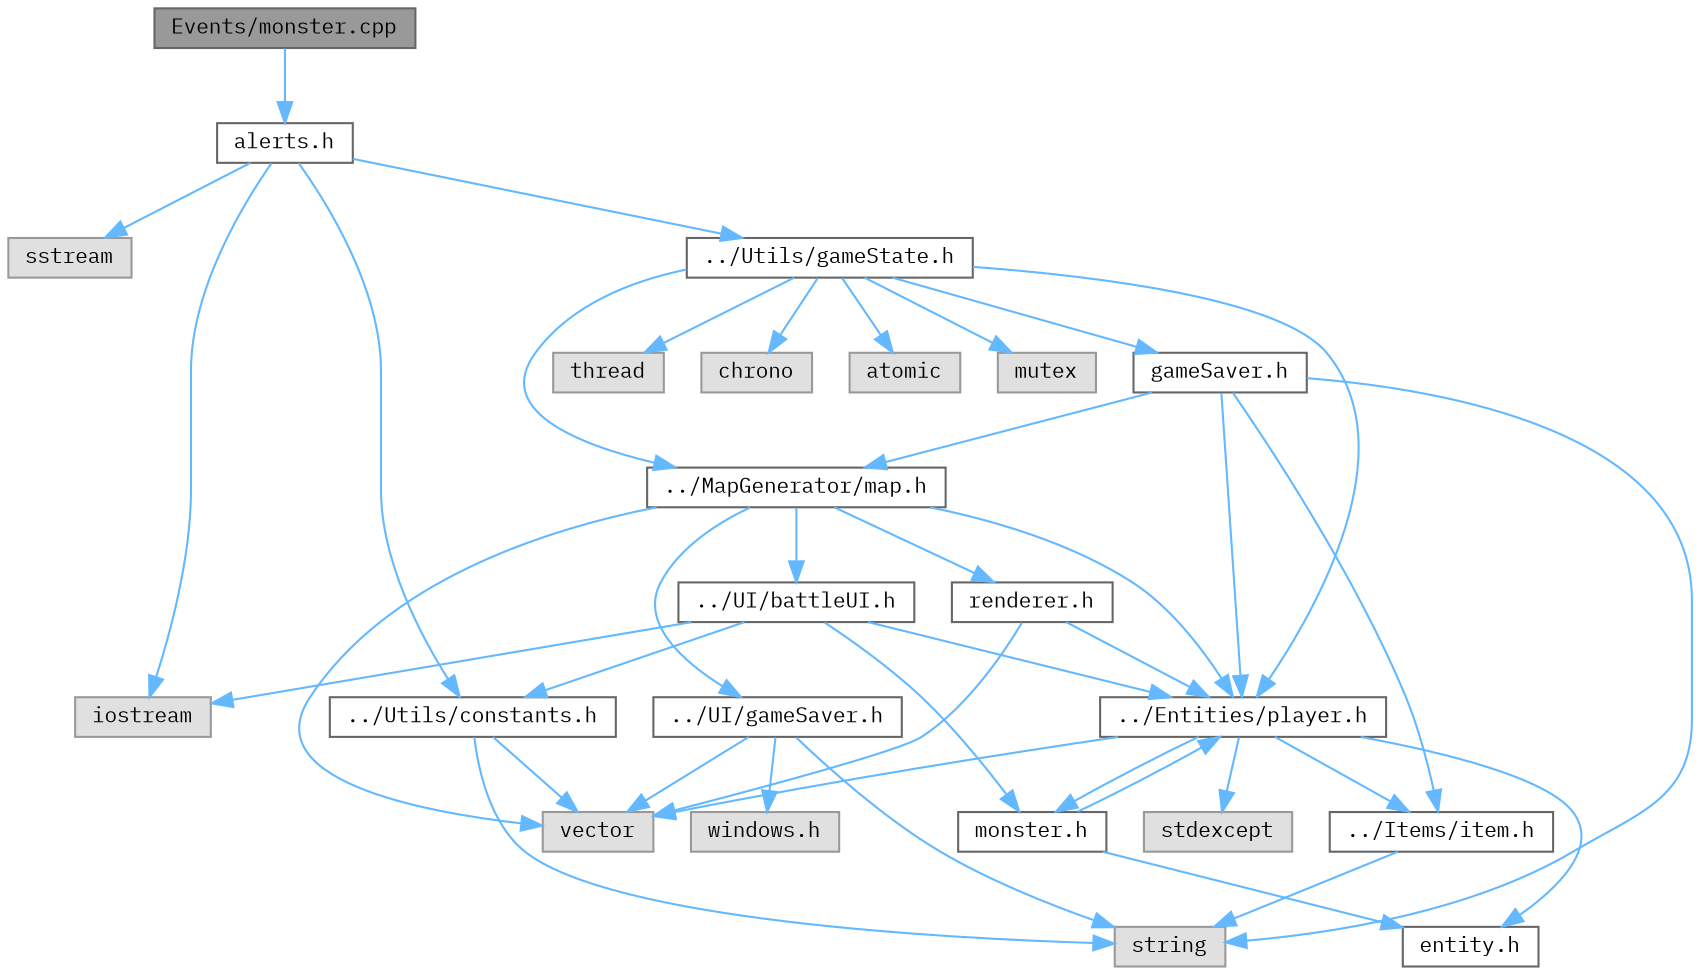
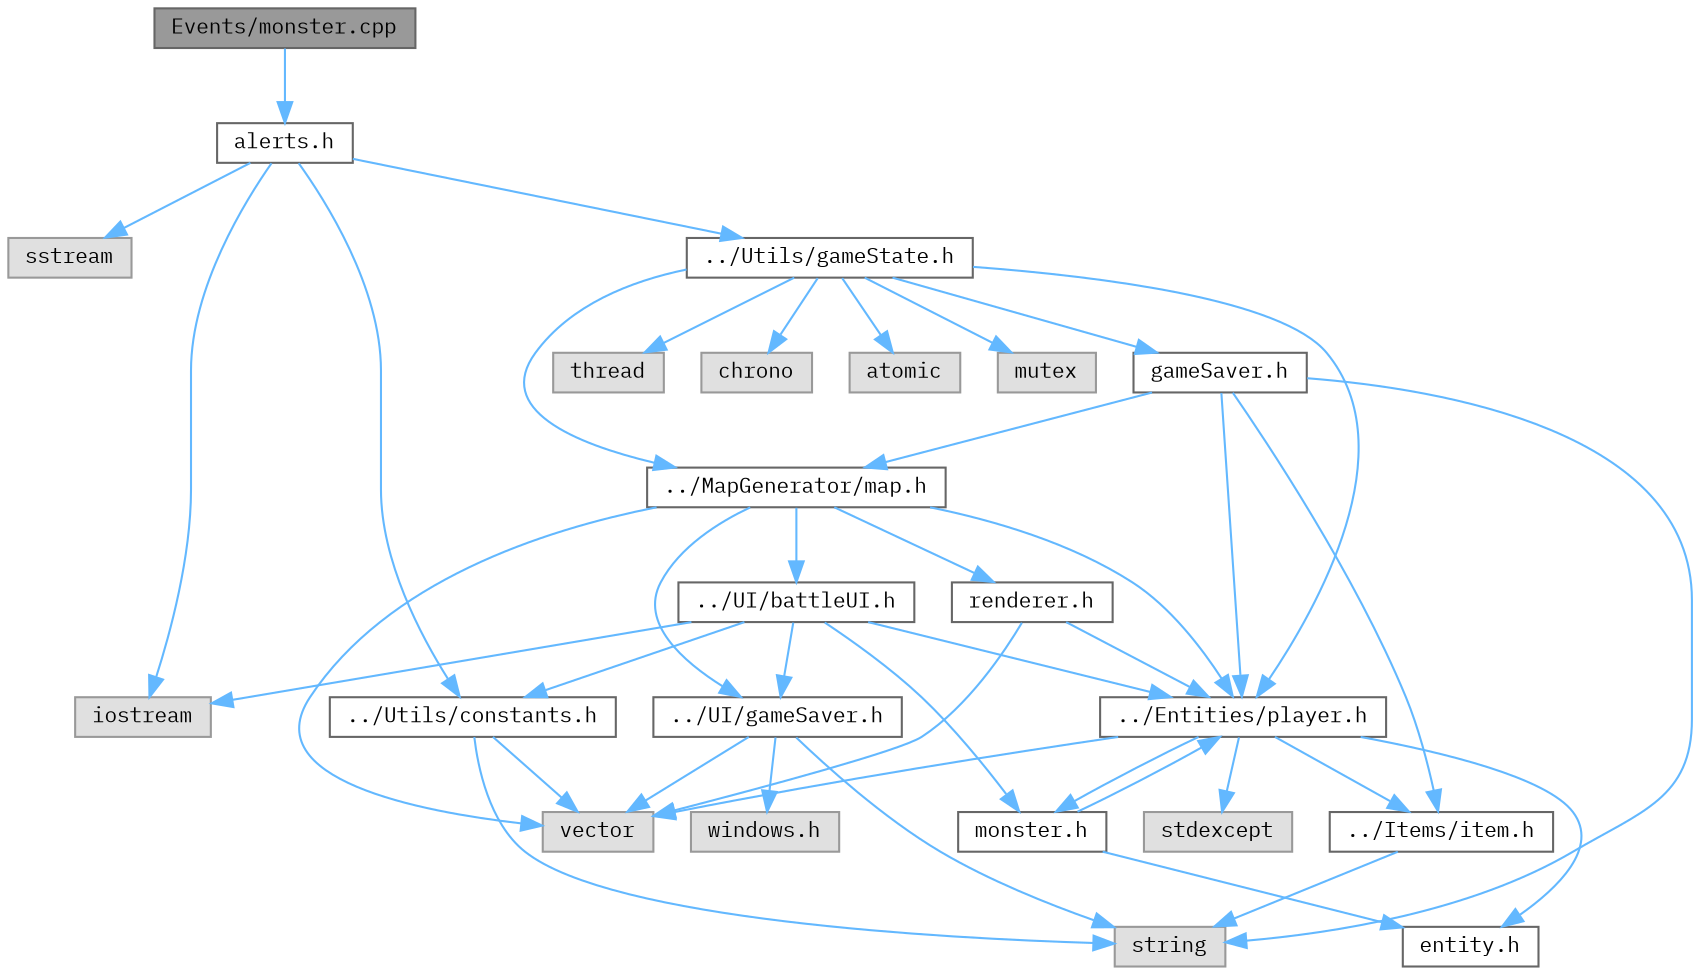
none -> (789, 649)
